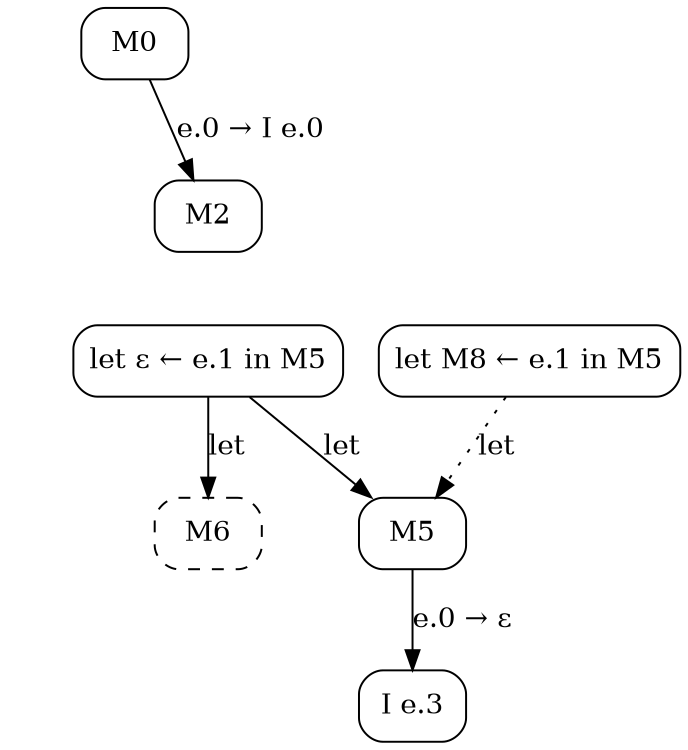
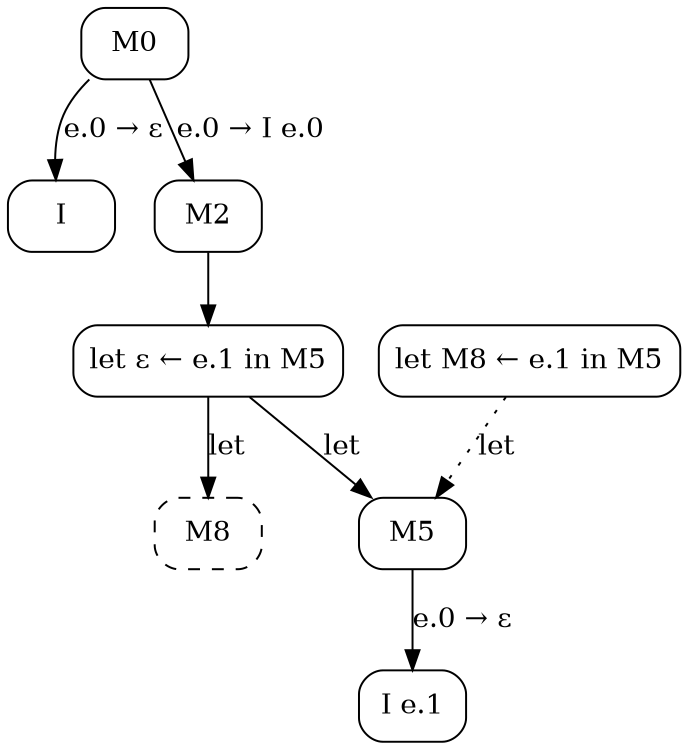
none -> (61, 216)
none -> (208, 279)
(208, 534) -> (208, 534)
(413, 706) -> (413, 706)
